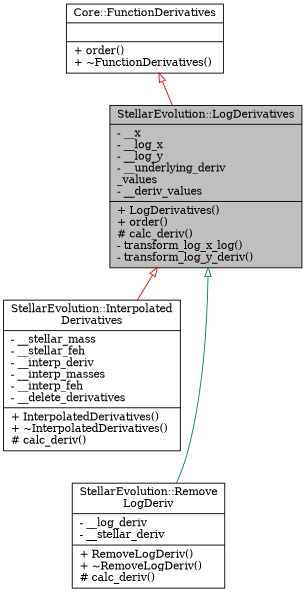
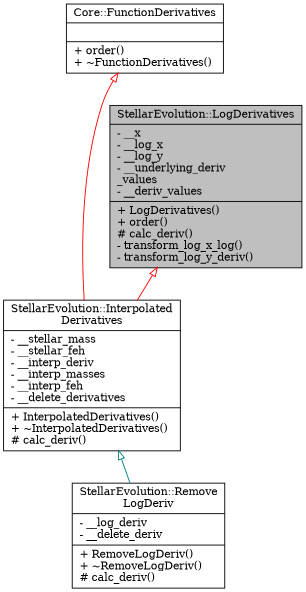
(167, 94) -> (86, 188)
(201, 382) -> (126, 471)
(122, 535) -> (121, 535)
